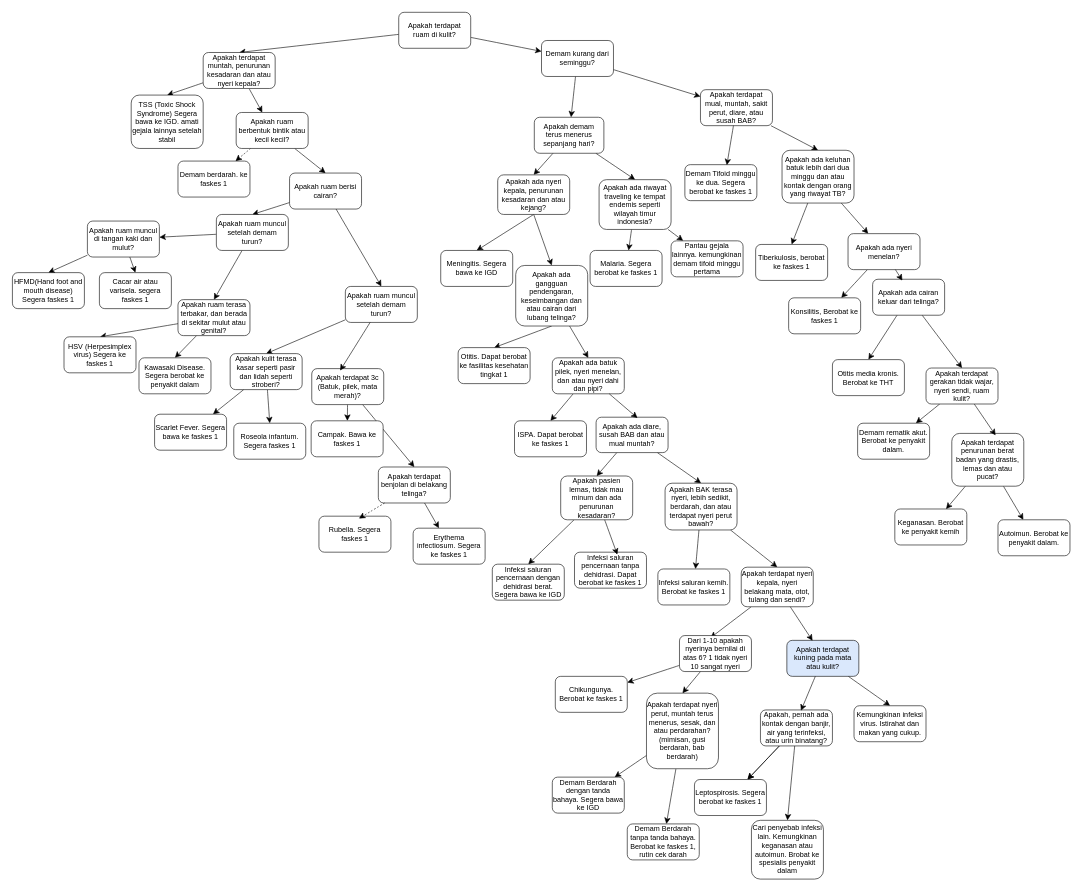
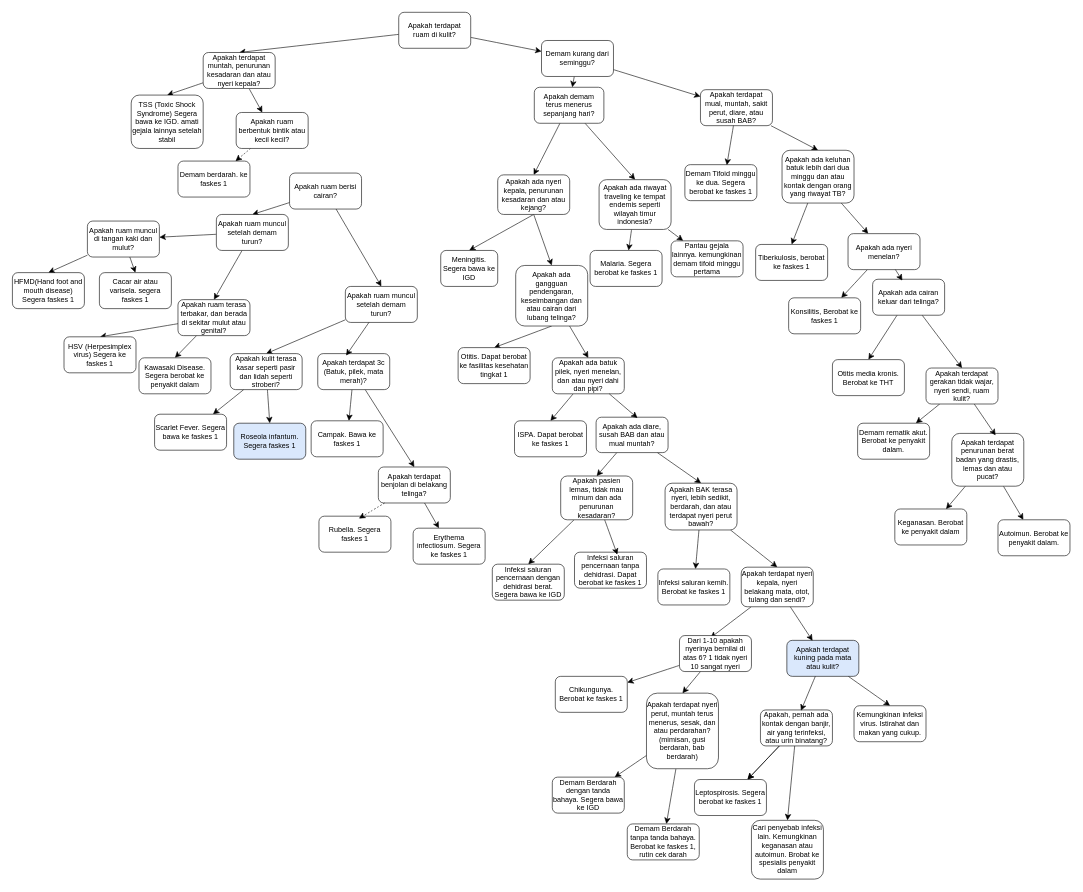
(569, 135) -> (569, 105)
(311, 162) -> none
(477, 269) -> (469, 269)
(348, 387) -> (354, 372)
(270, 441) -> (270, 441)
(931, 527) -> (931, 527)
